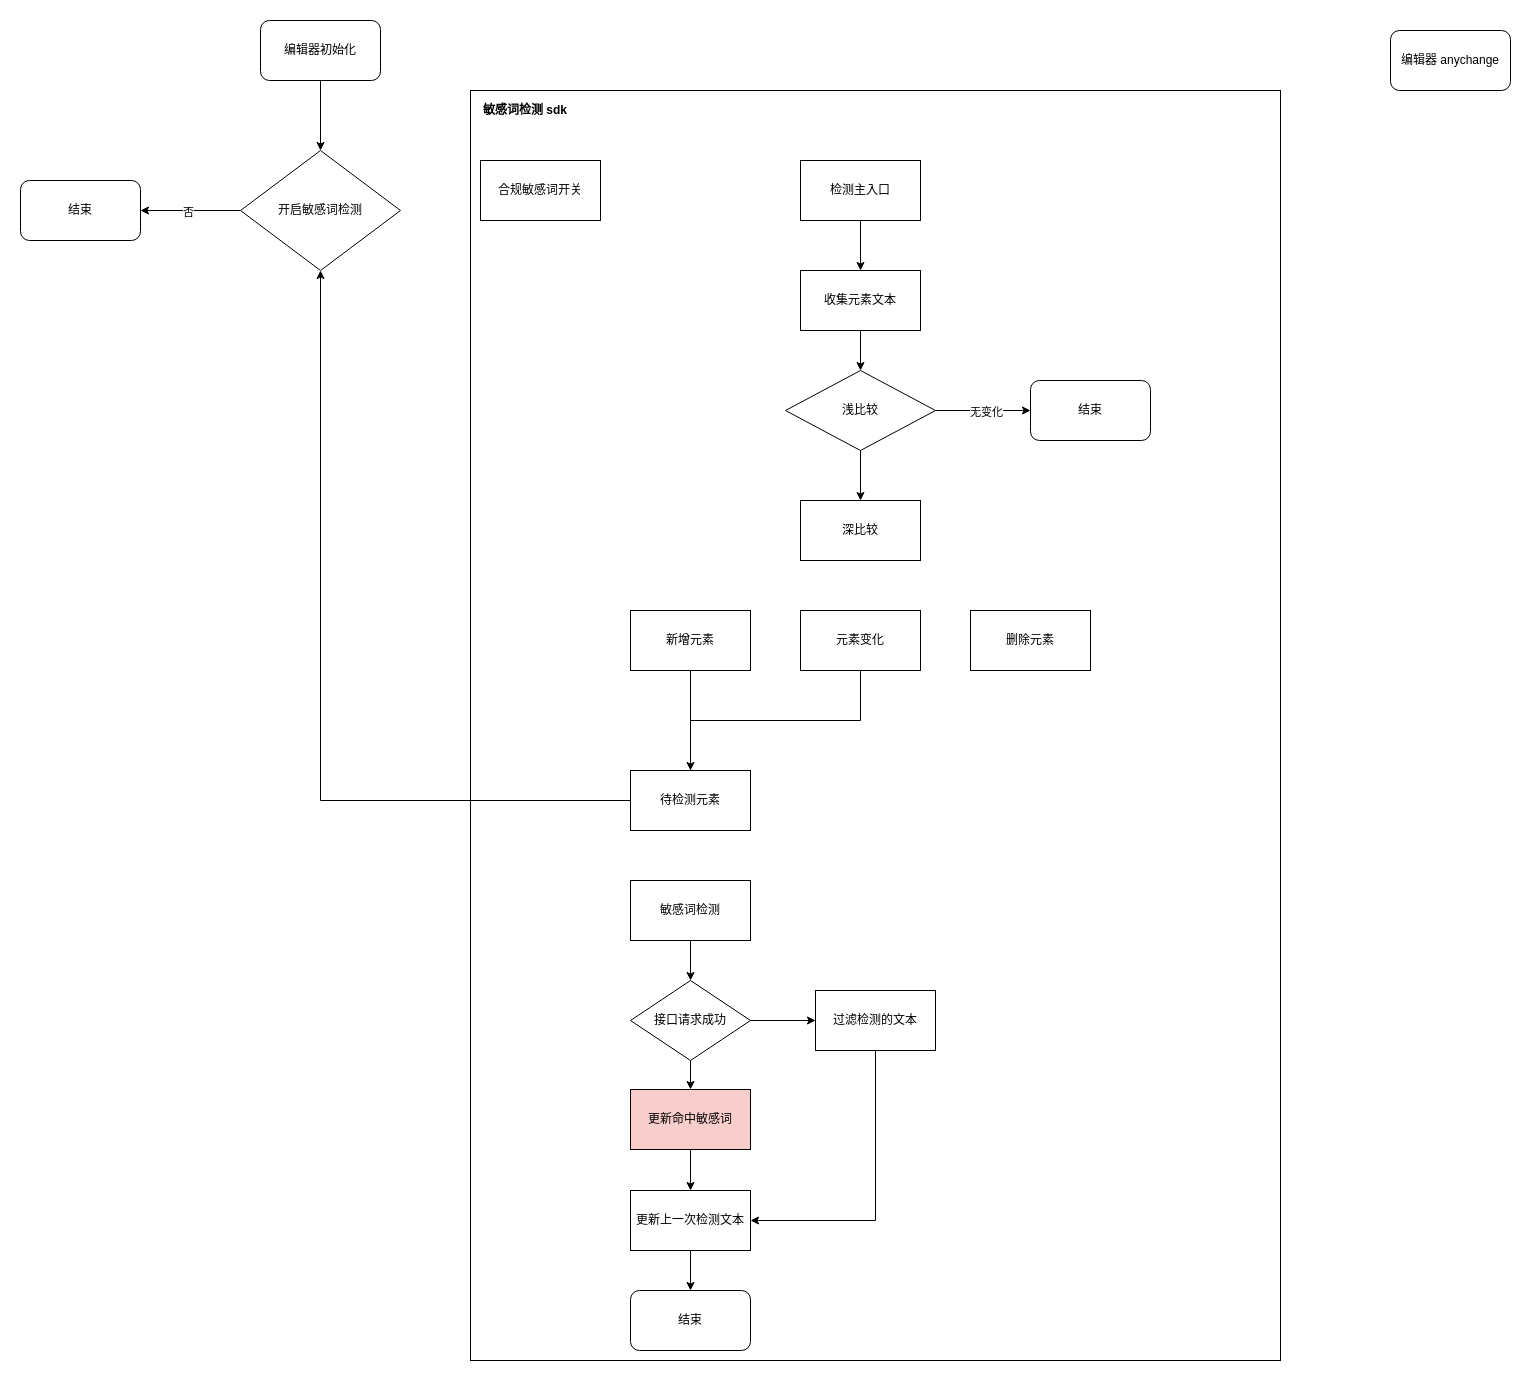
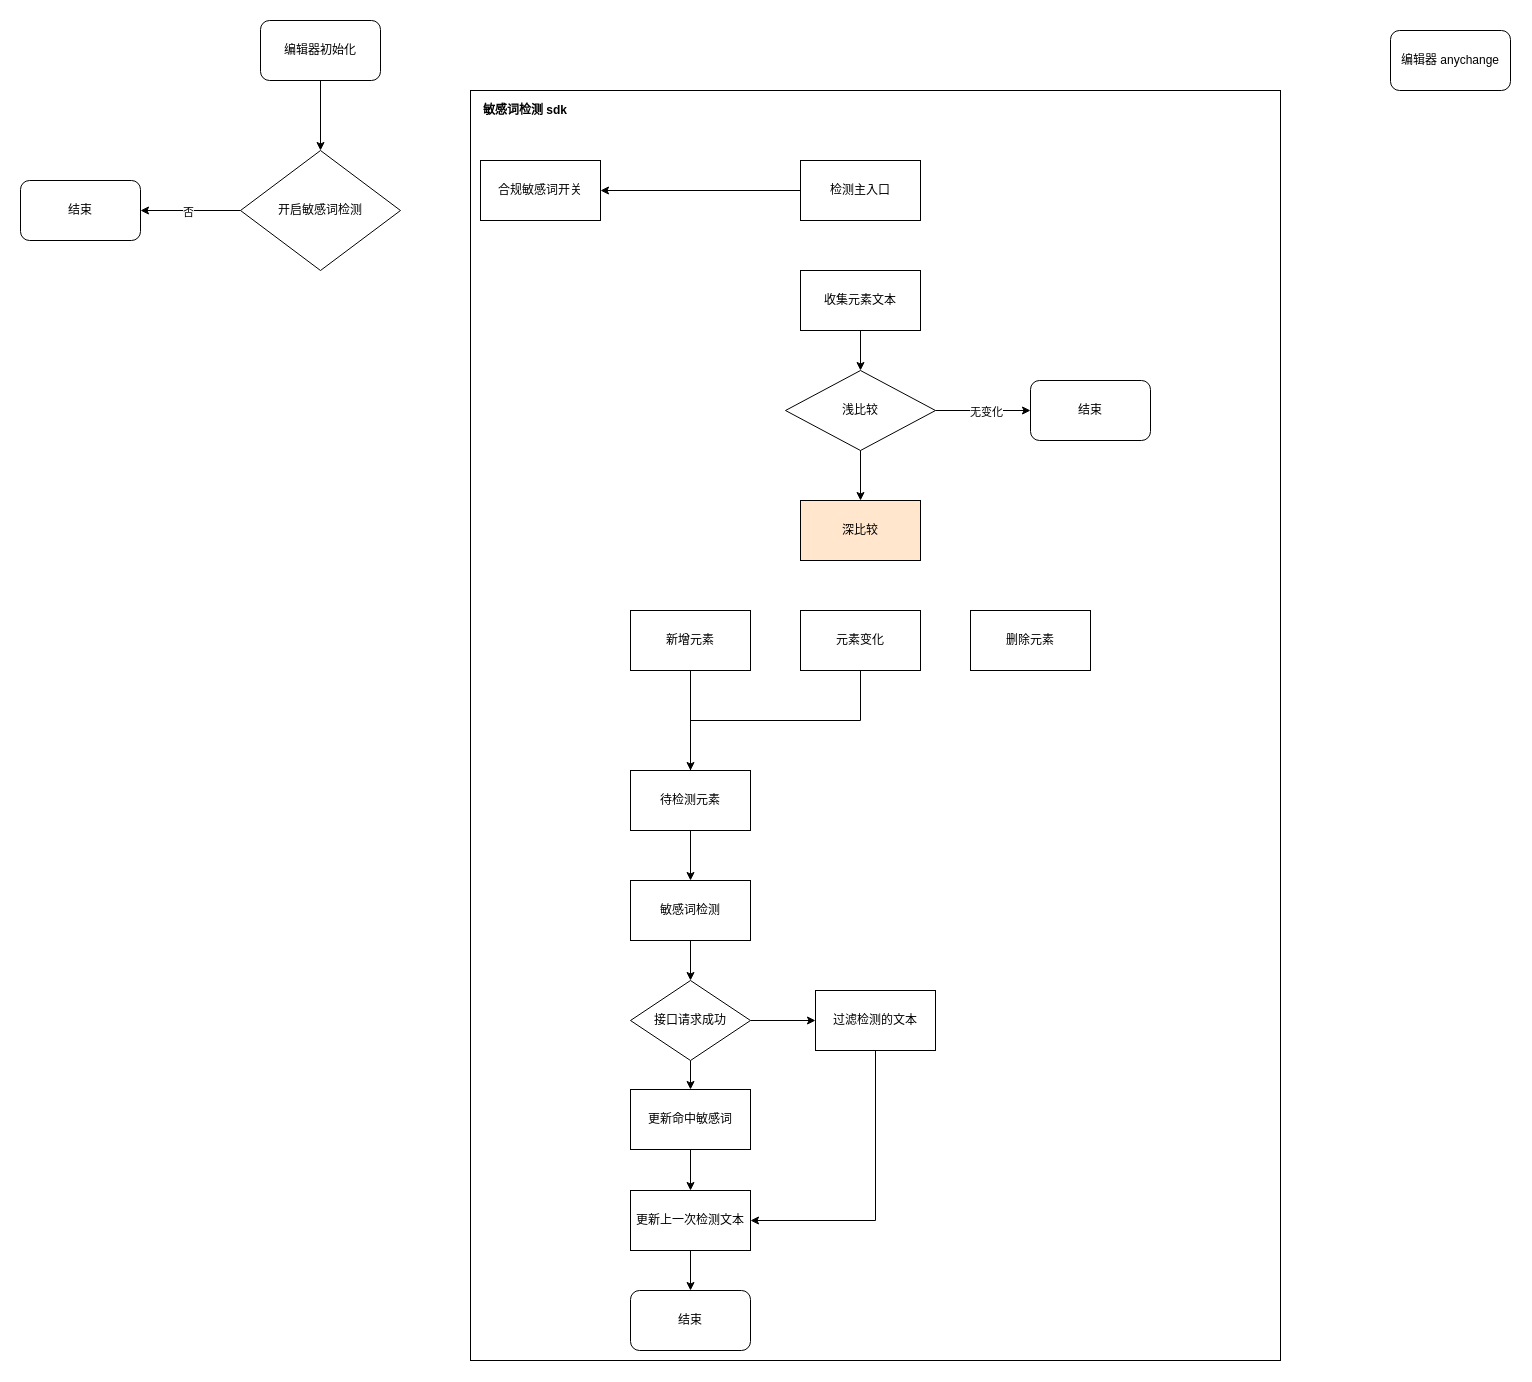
(861, 242) -> (704, 191)
(861, 531) -> (861, 531)
(321, 694) -> (691, 852)
(691, 1120) -> (691, 1120)
